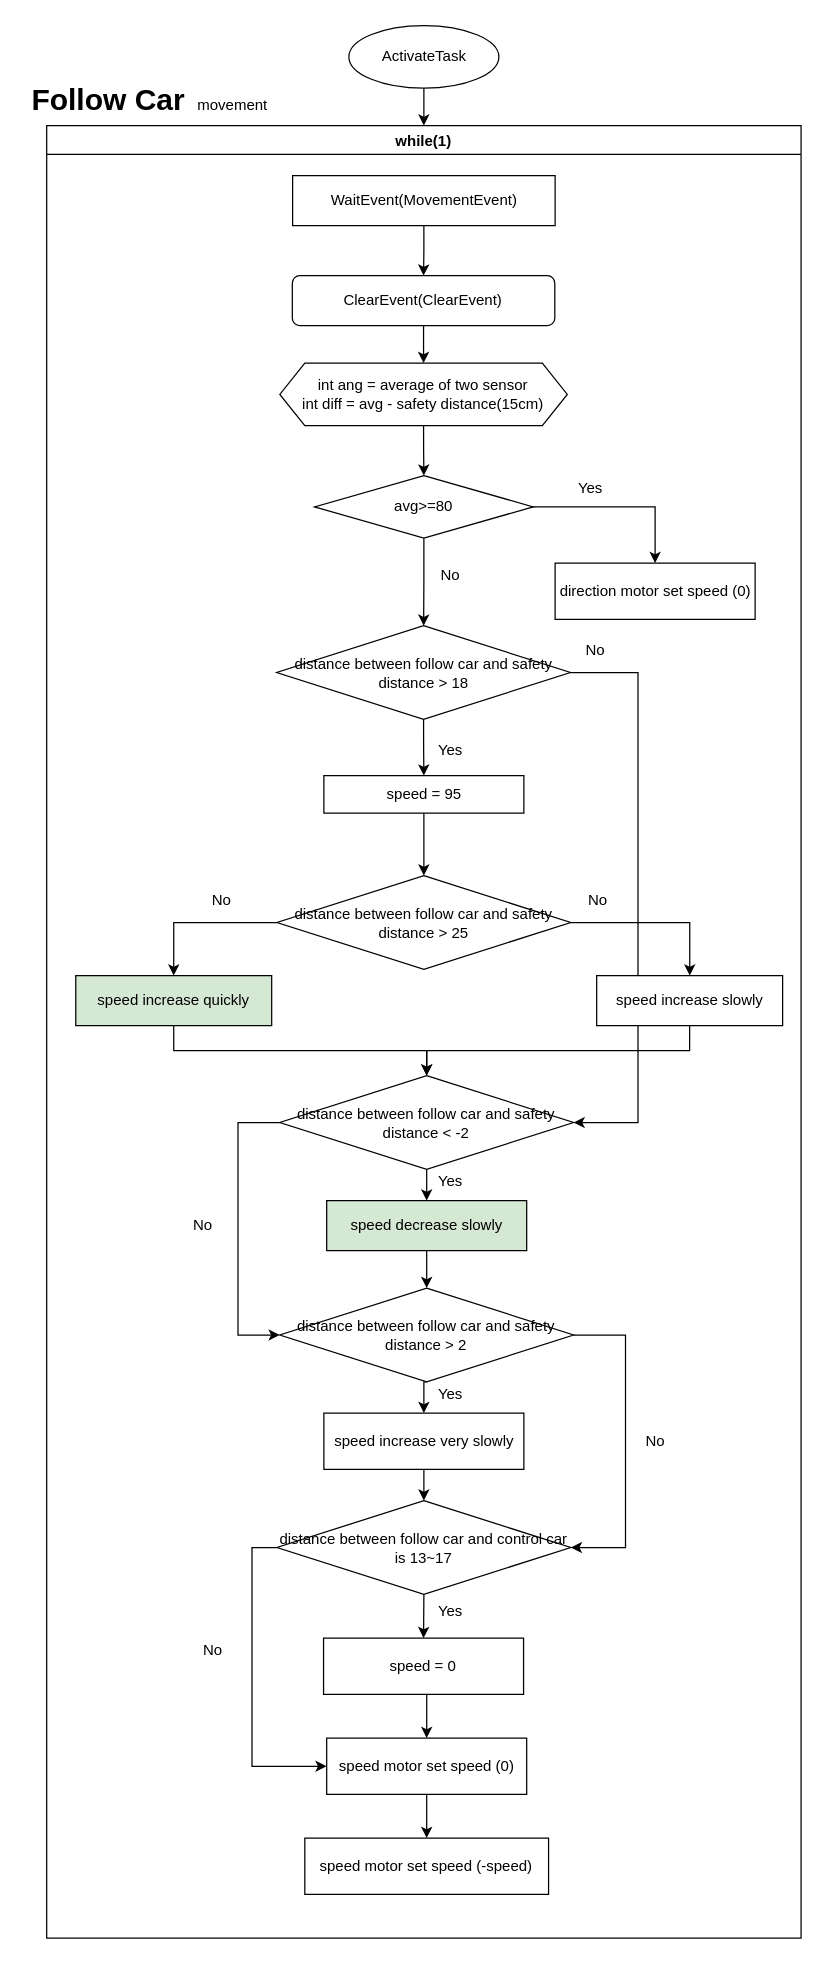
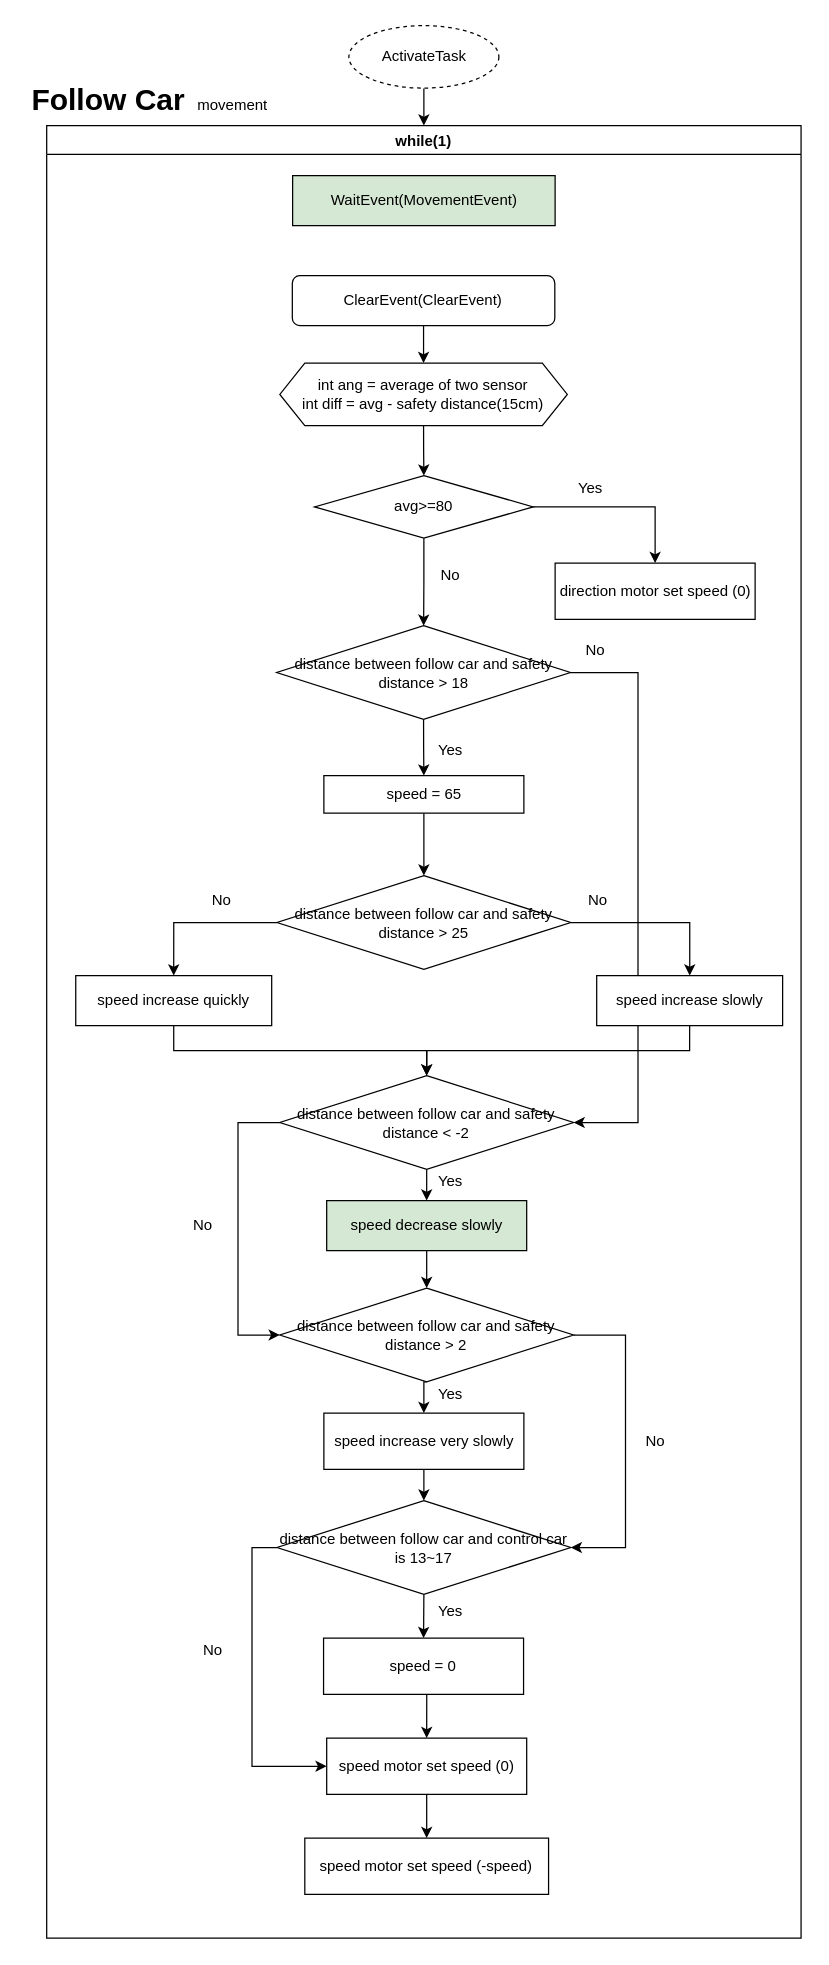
(424, 57) -> (424, 57)
(424, 201) -> (424, 201)
(424, 247) -> none
(424, 794) -> (424, 794)
(174, 1001) -> (174, 1001)
